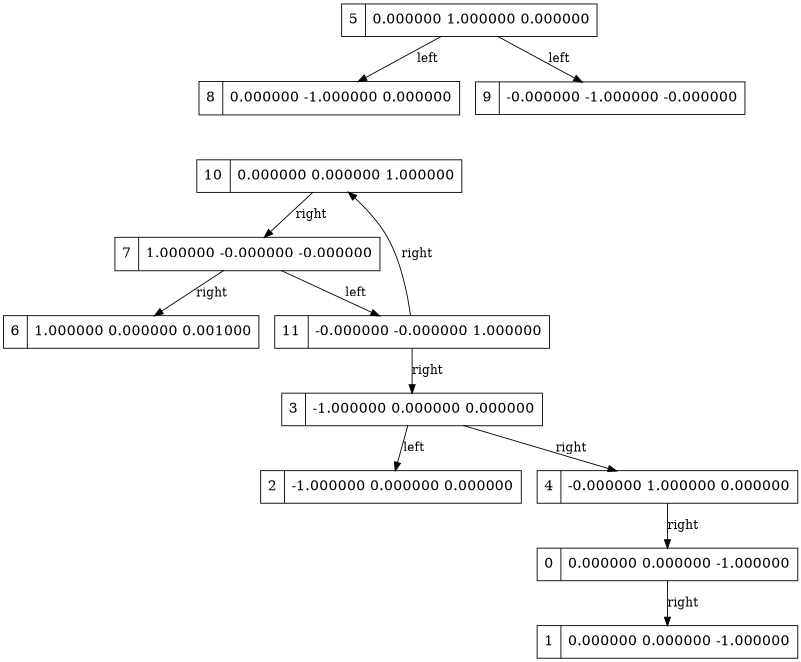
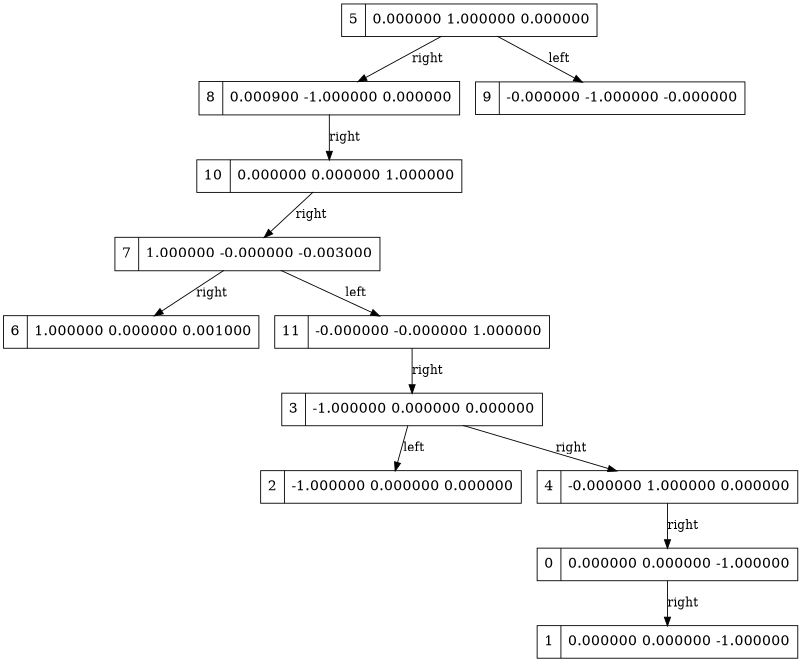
(428, 59) -> (428, 59)
(341, 97) -> (341, 97)
(394, 251) -> (329, 133)
(259, 253) -> (259, 253)
